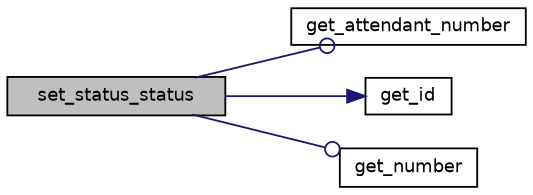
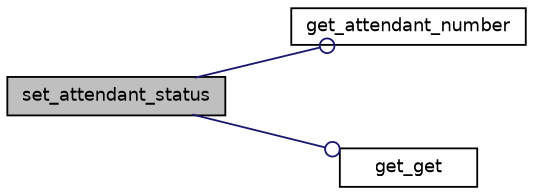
(116, 96) -> (116, 96)
(409, 96) -> none
(409, 168) -> (409, 168)
